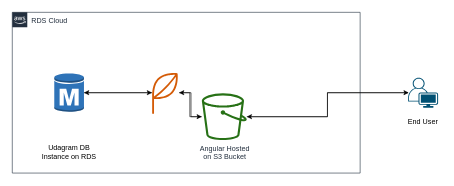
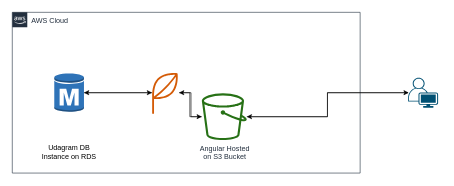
(48, 21) -> (48, 21)
(423, 122) -> none
